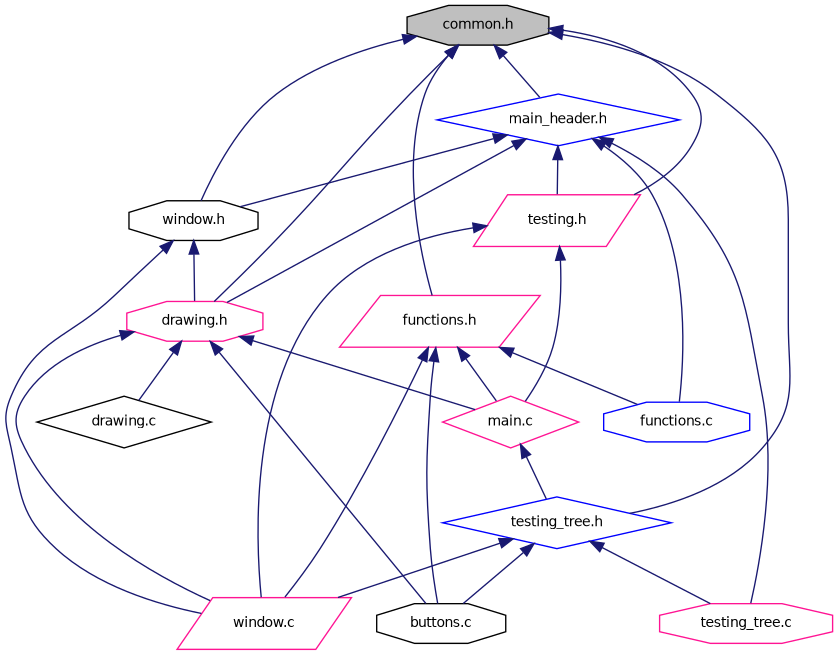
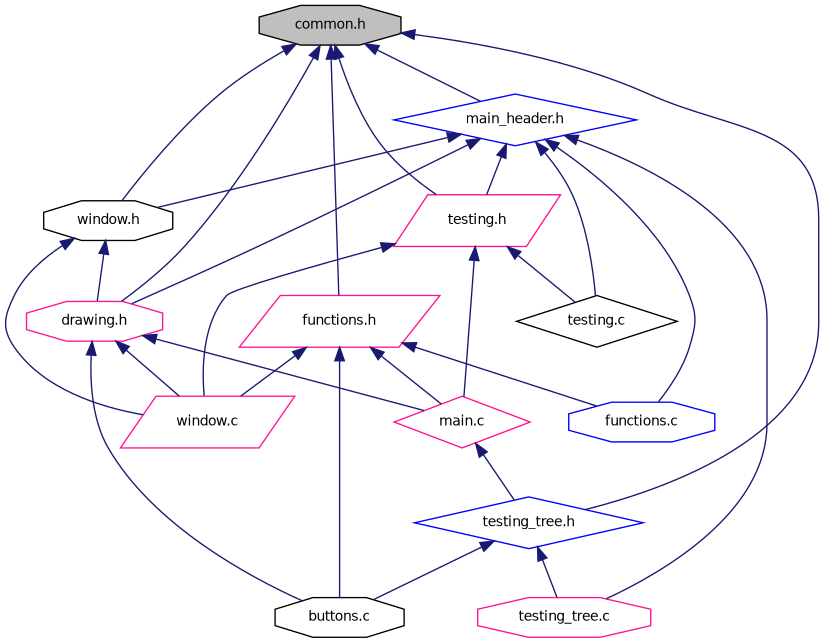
none -> (597, 321)
(124, 422) -> none
(419, 570) -> none
